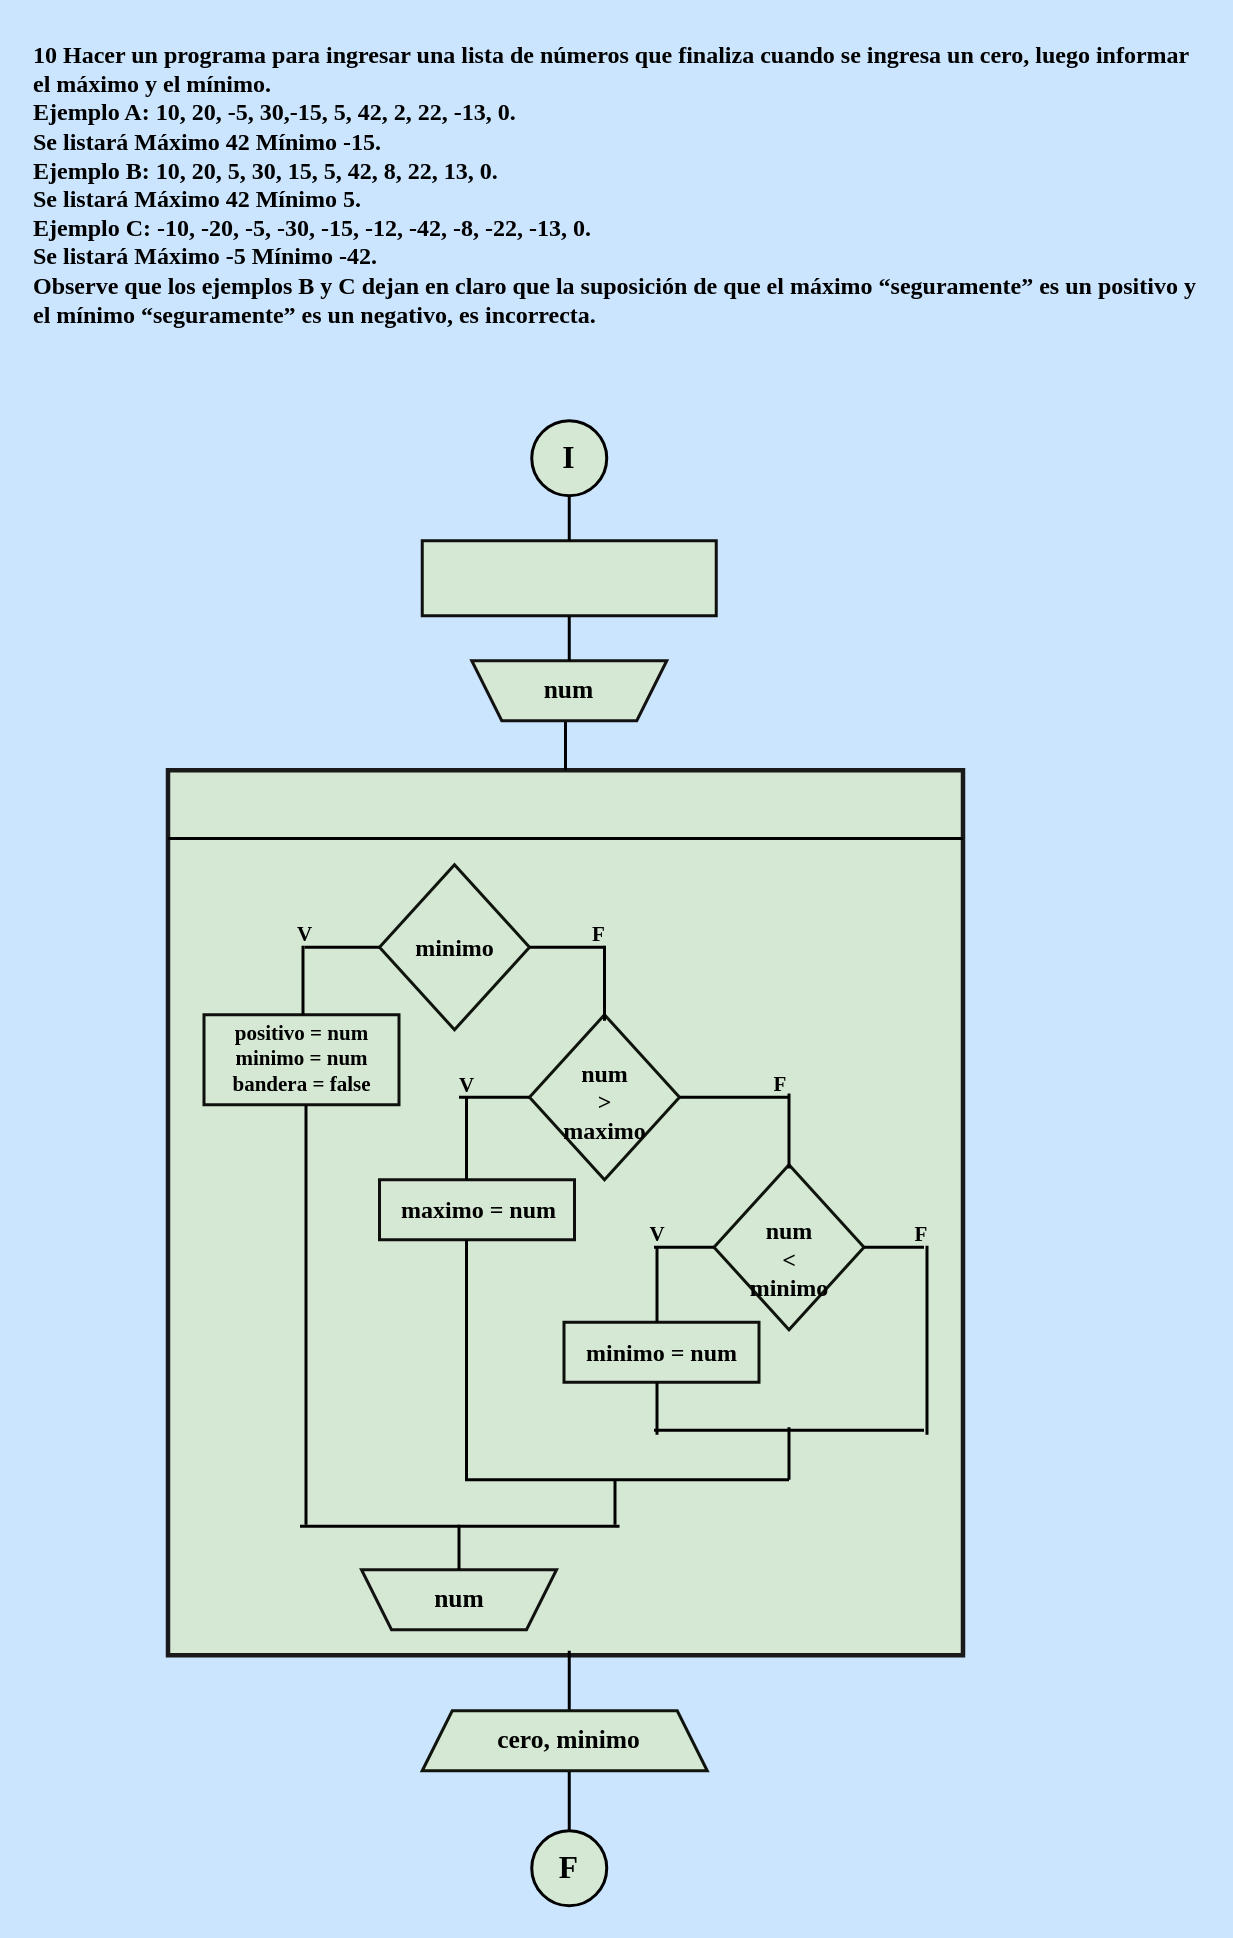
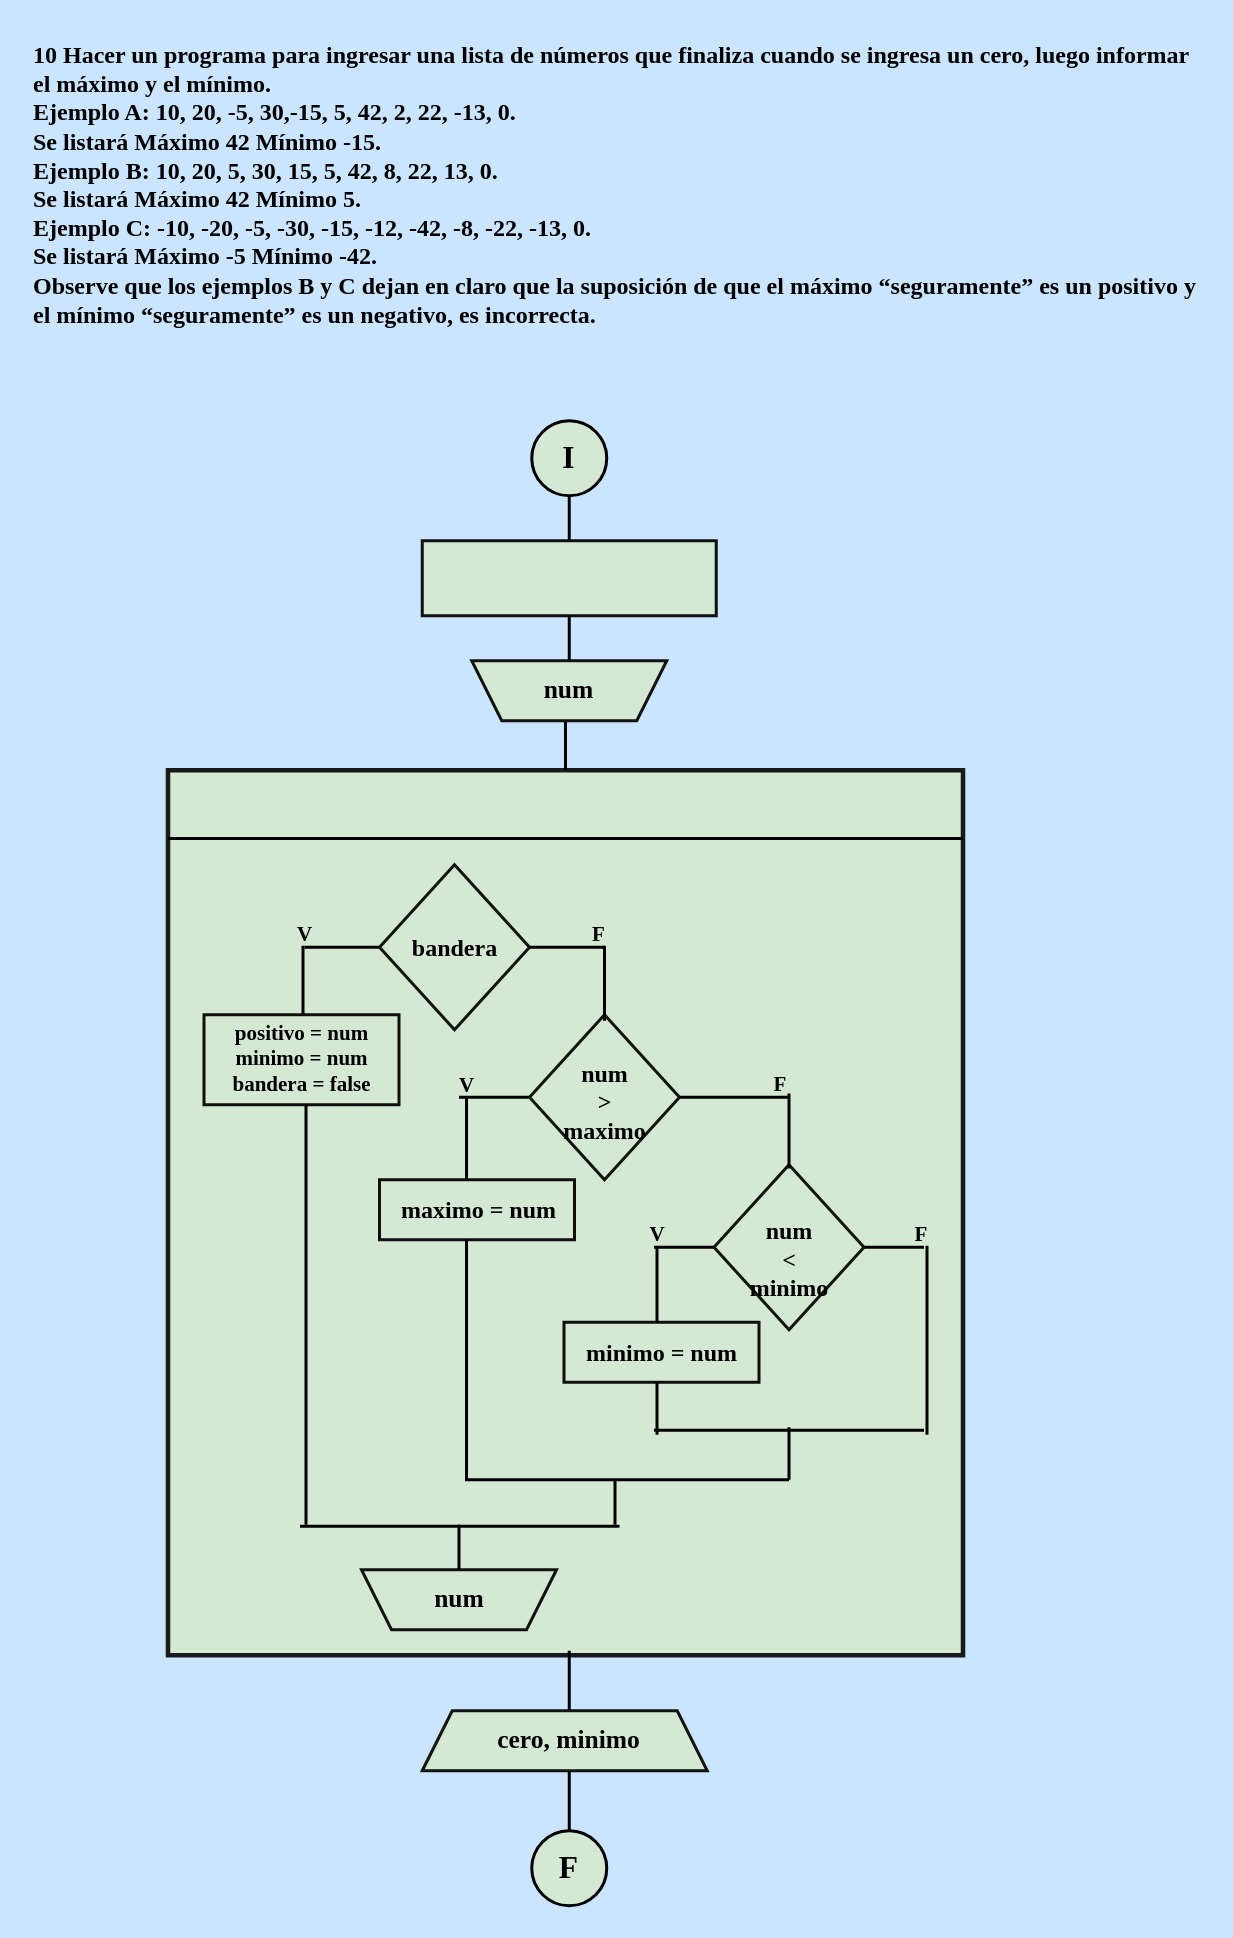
(455, 947) -> (455, 947)
